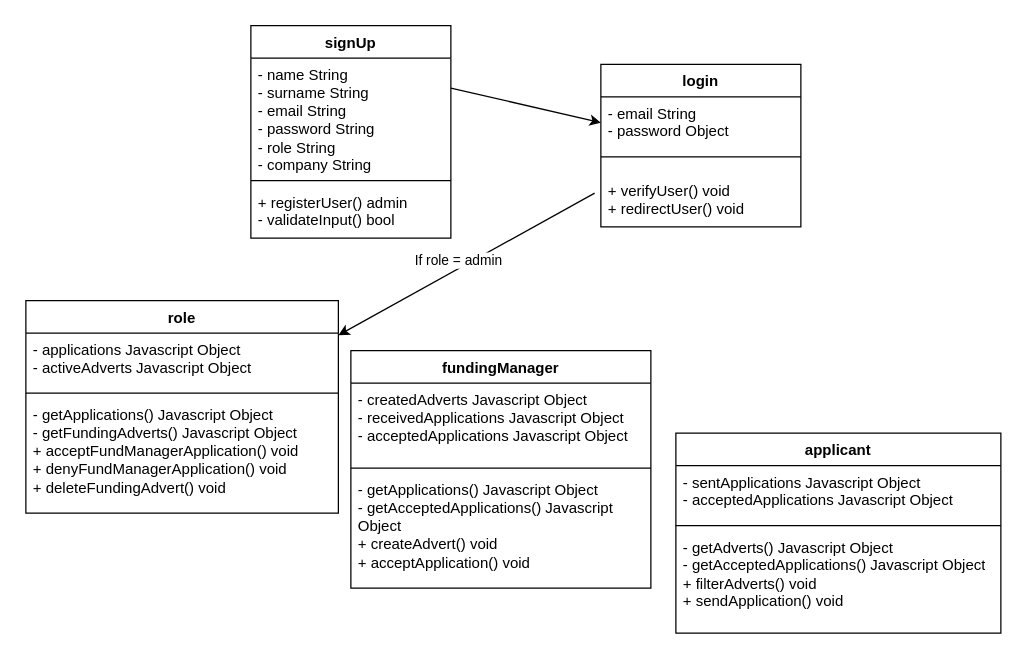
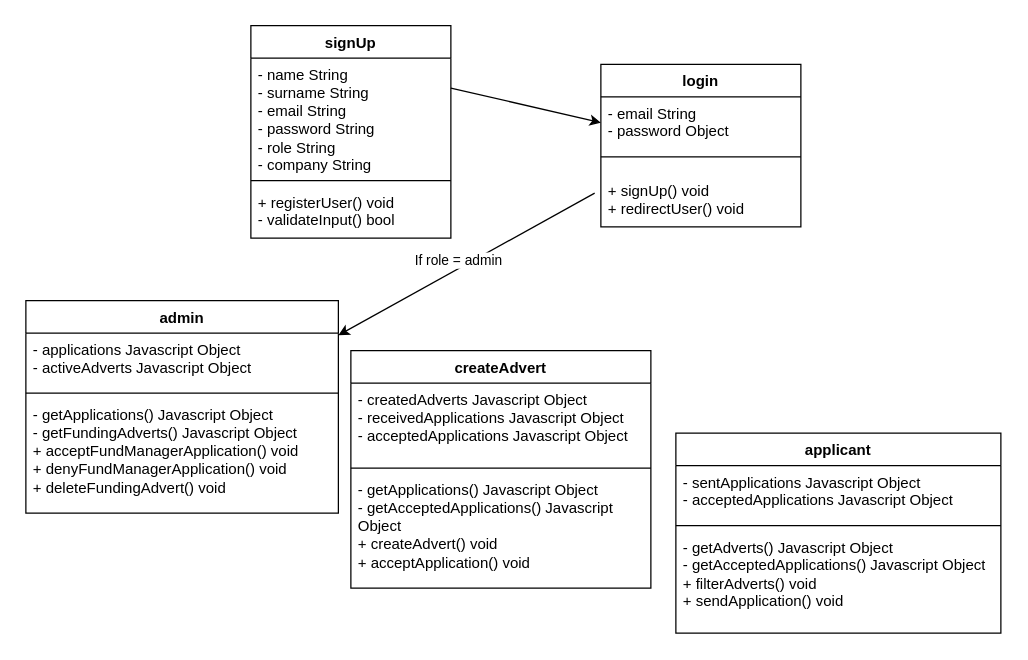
(689, 201) -> (689, 201)
(343, 212) -> (341, 212)
(182, 318) -> (182, 318)
(501, 368) -> (501, 368)
